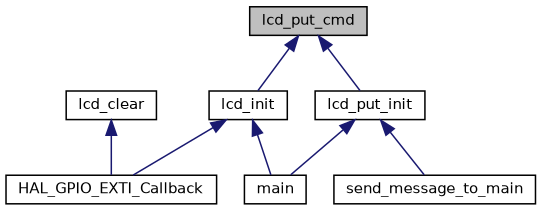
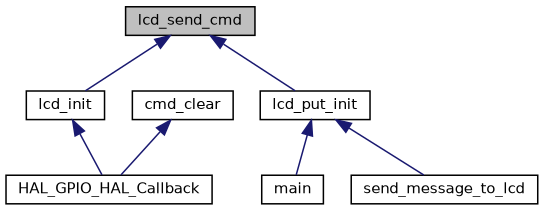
(308, 21) -> (190, 21)
(111, 105) -> (183, 105)
(264, 155) -> none
(111, 190) -> (109, 190)
(435, 190) -> (444, 190)
